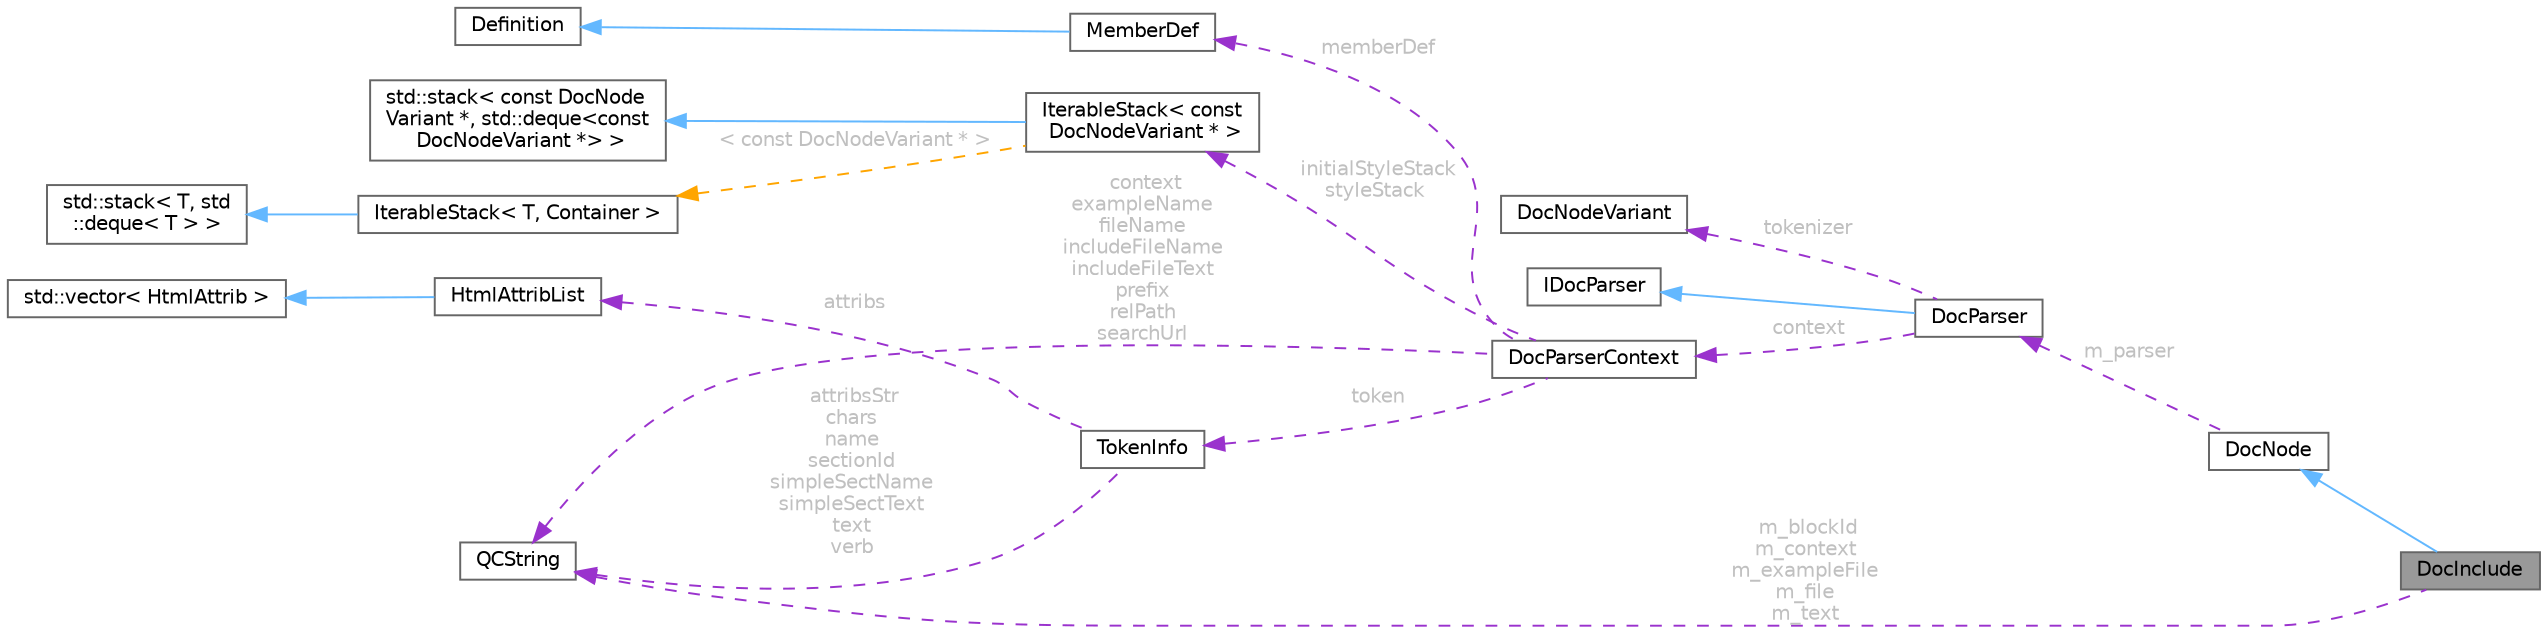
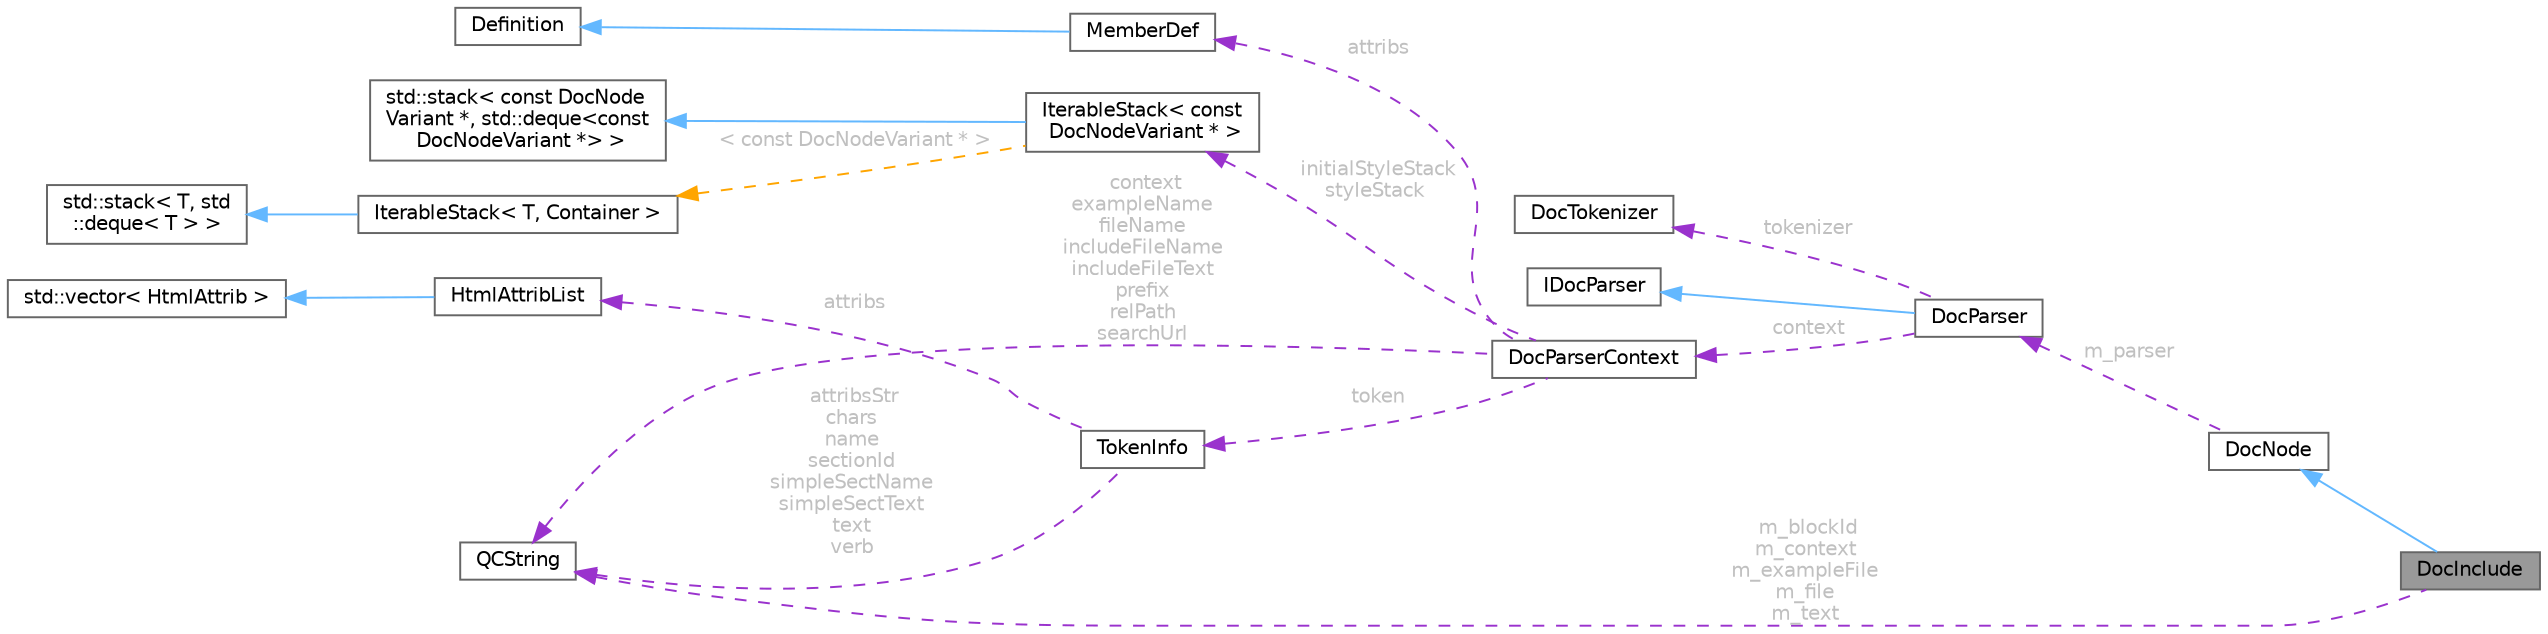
(1376, 49) -> (1376, 49)
(1594, 214) -> (1594, 214)
